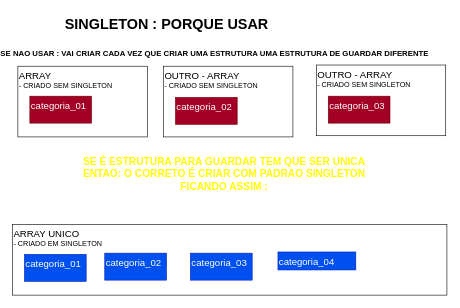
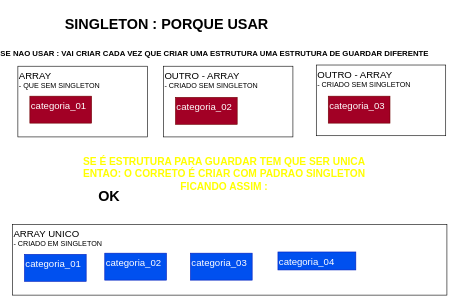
(60, 79) -> (54, 79)
none -> (109, 197)
